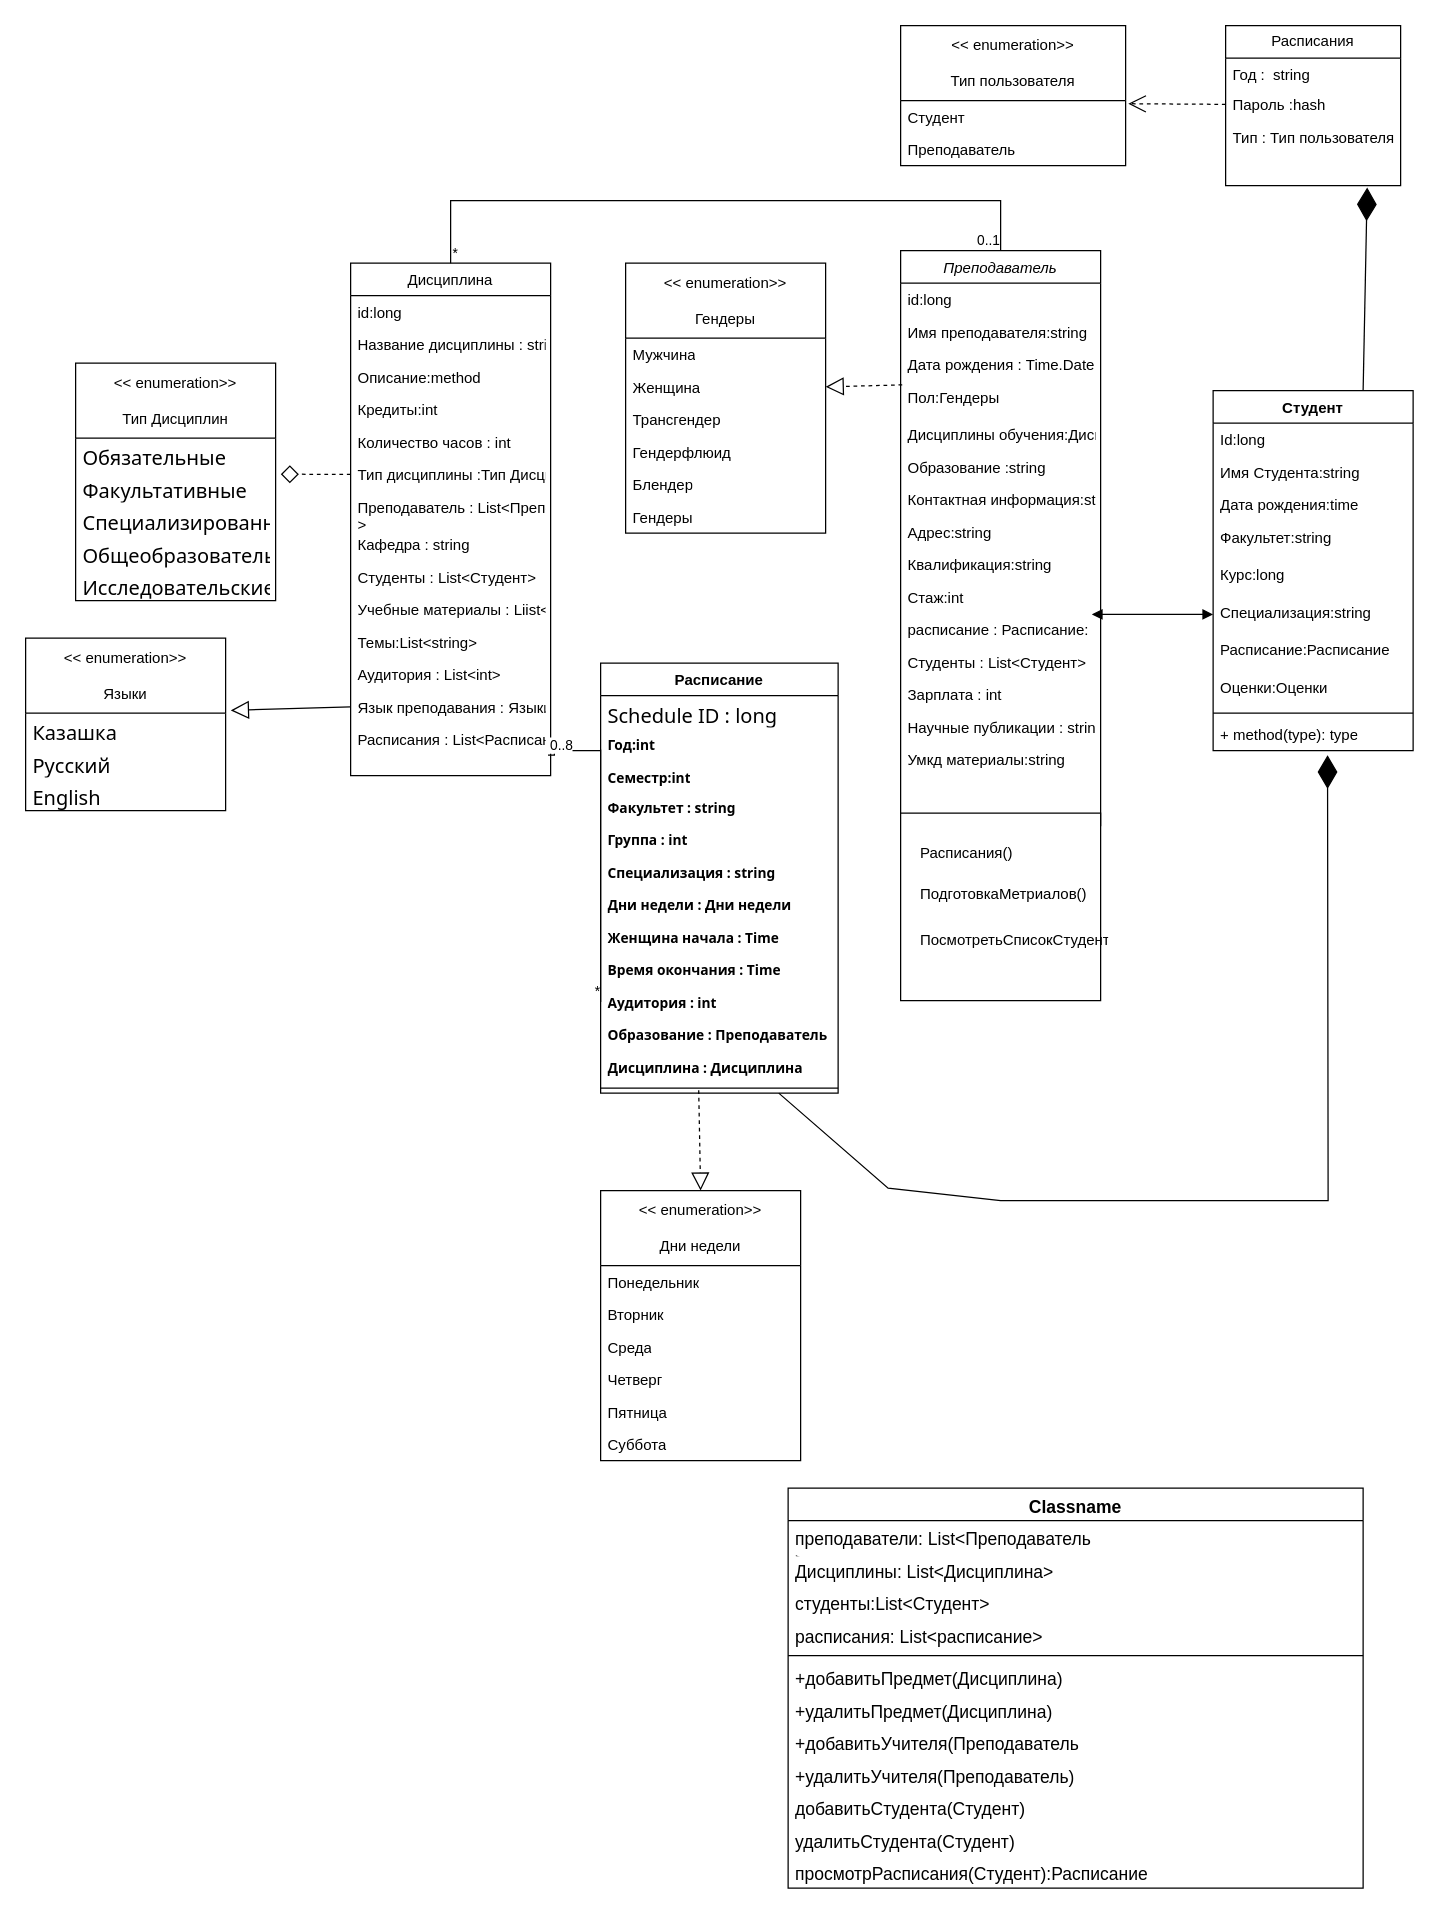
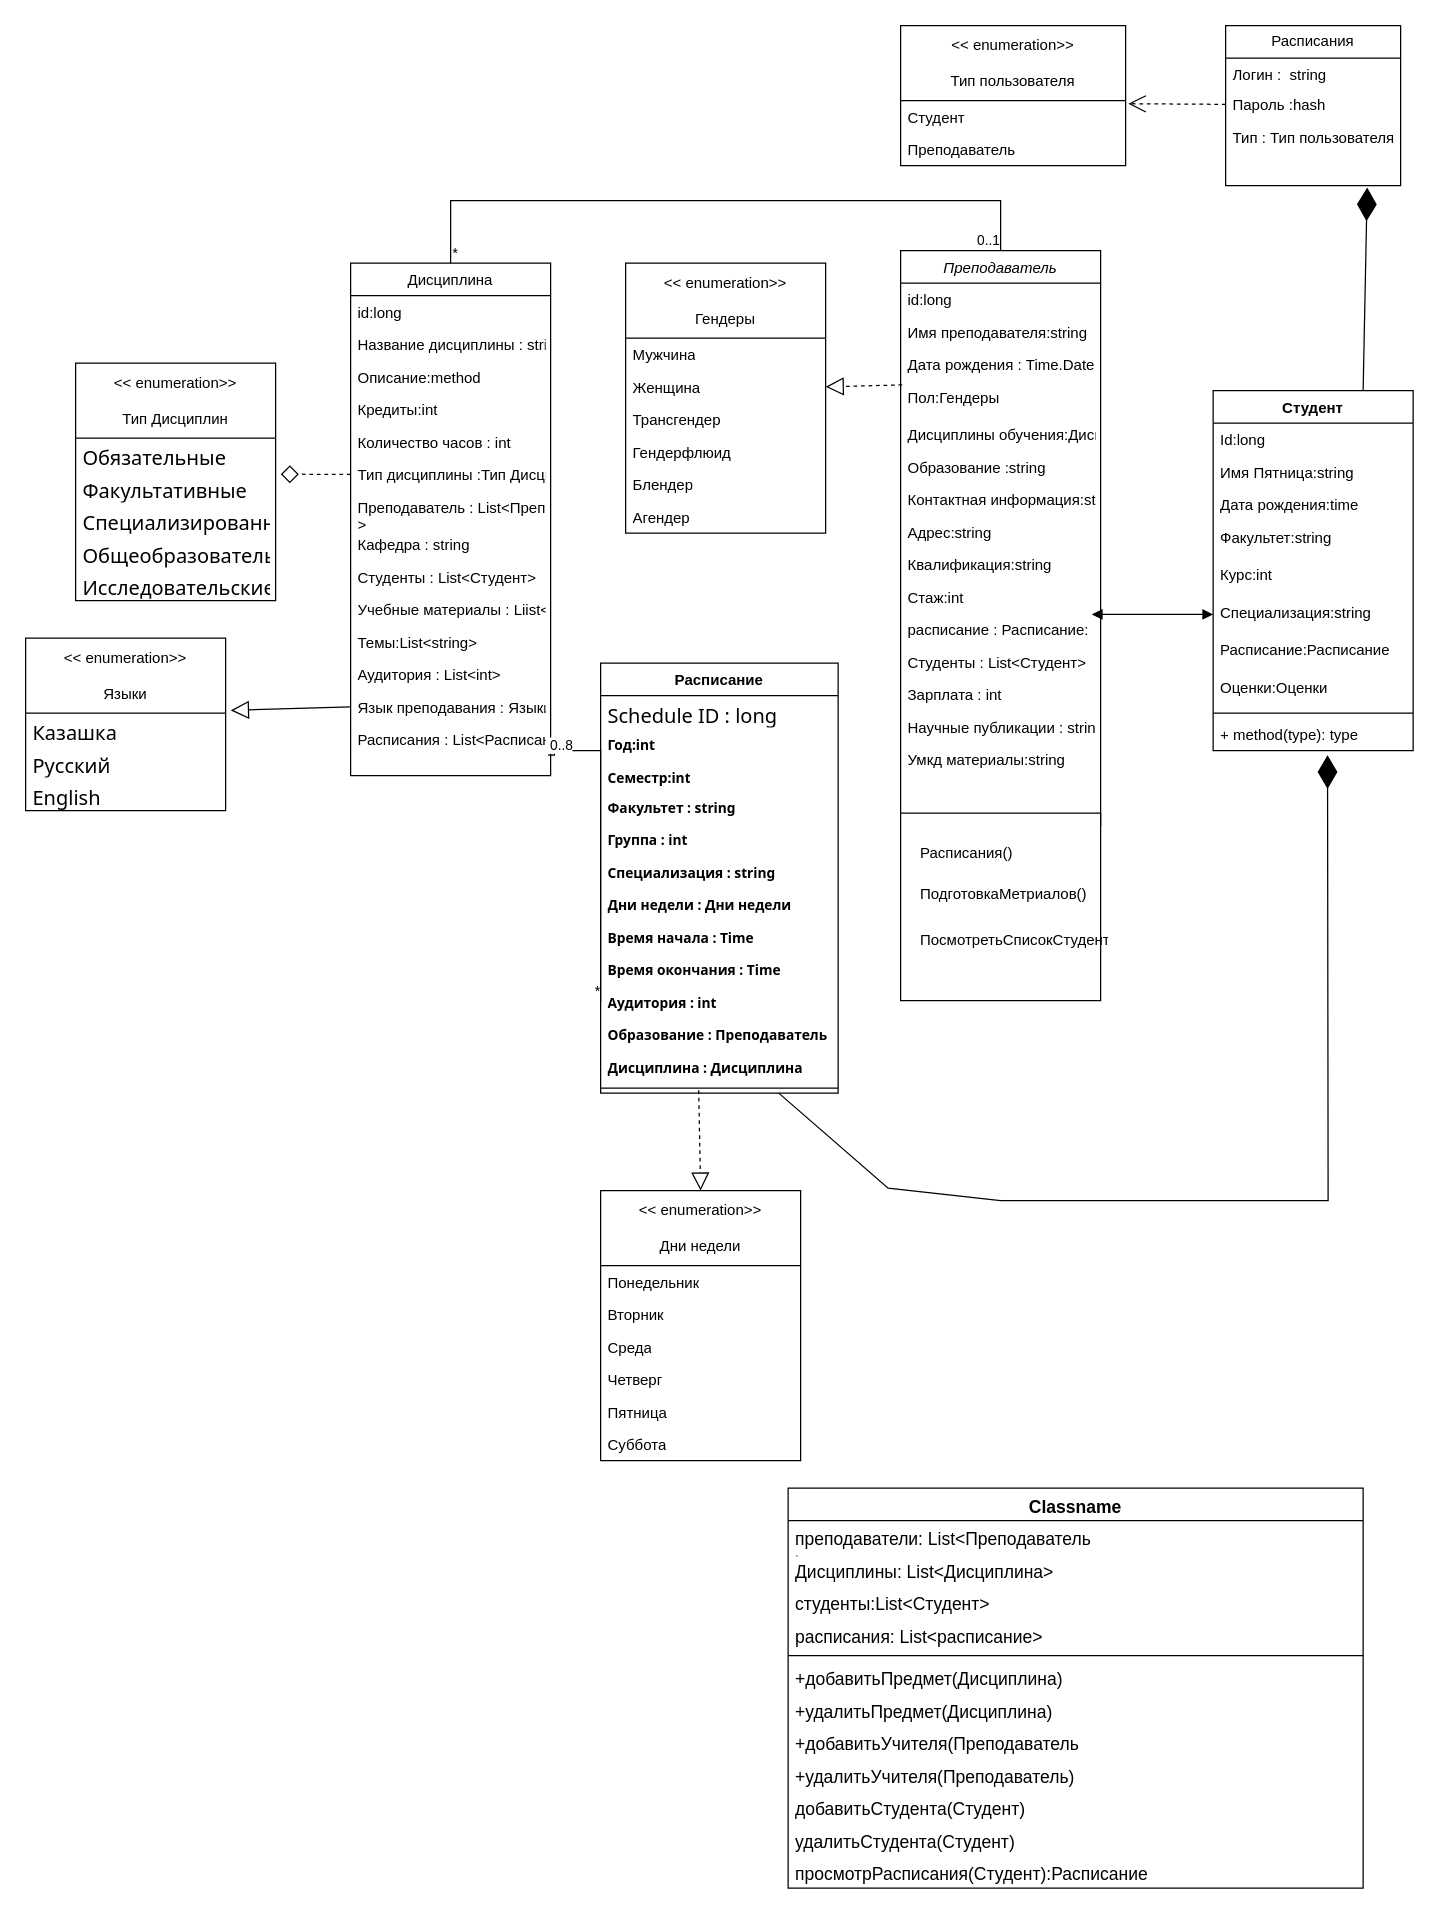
(1280, 76) -> (1288, 76)
(1295, 473) -> (1290, 473)
(663, 518) -> (663, 518)
(1254, 575) -> (1250, 575)
(680, 938) -> (672, 938)
